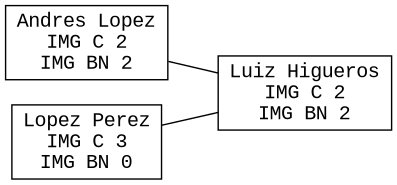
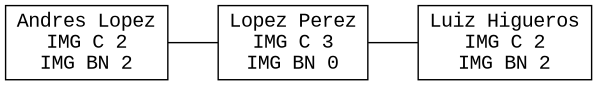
(193, 67) -> (193, 43)
